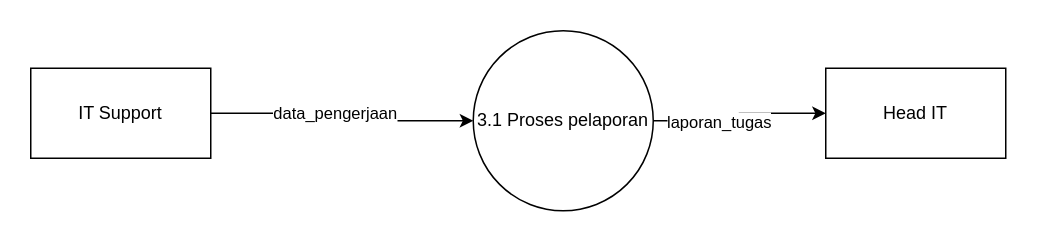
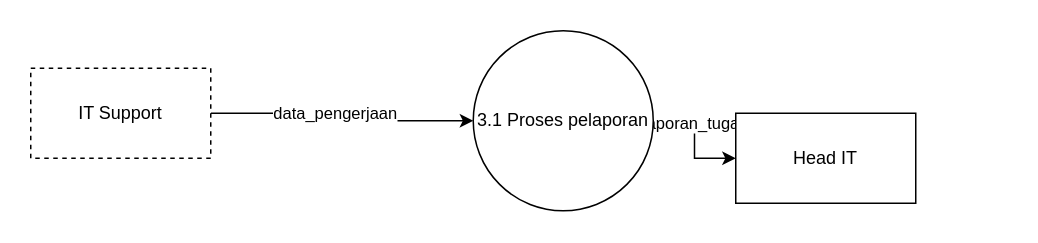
(121, 113) -> (121, 113)
(916, 113) -> (826, 158)
